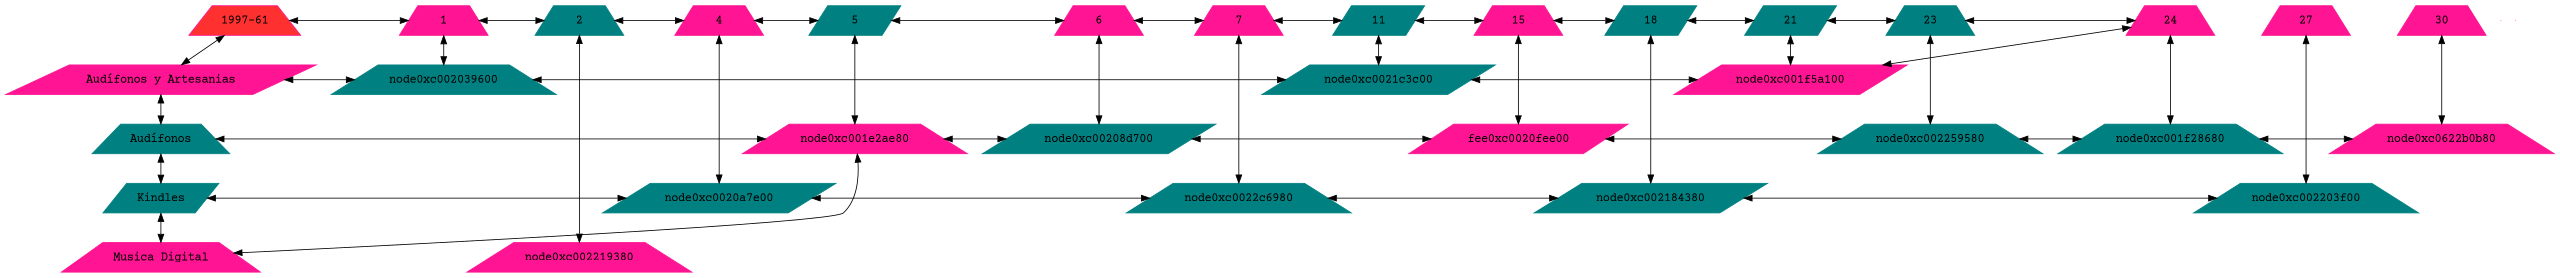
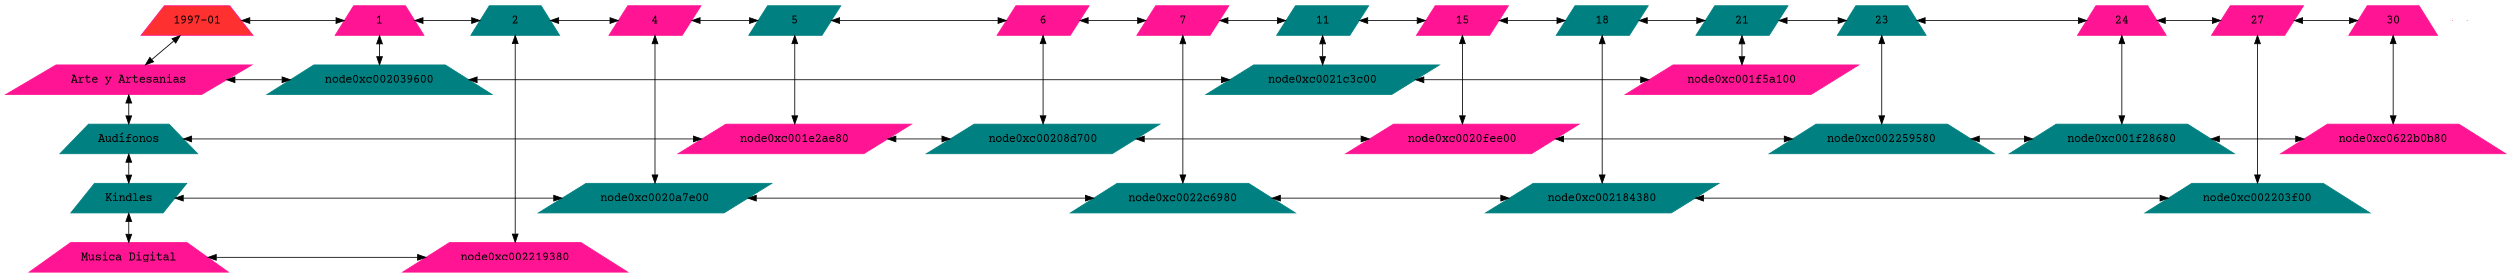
(245, 21) -> (197, 21)
(719, 21) -> (655, 21)
(1099, 21) -> (1043, 21)
(1239, 21) -> (1183, 21)
(1518, 21) -> (1462, 21)
(2306, 21) -> (2257, 21)
none -> (2326, 21)
(2007, 46) -> (2189, 21)
(161, 80) -> (129, 80)
(855, 139) -> (795, 139)
(1518, 139) -> (1462, 139)
(570, 235) -> (317, 257)
